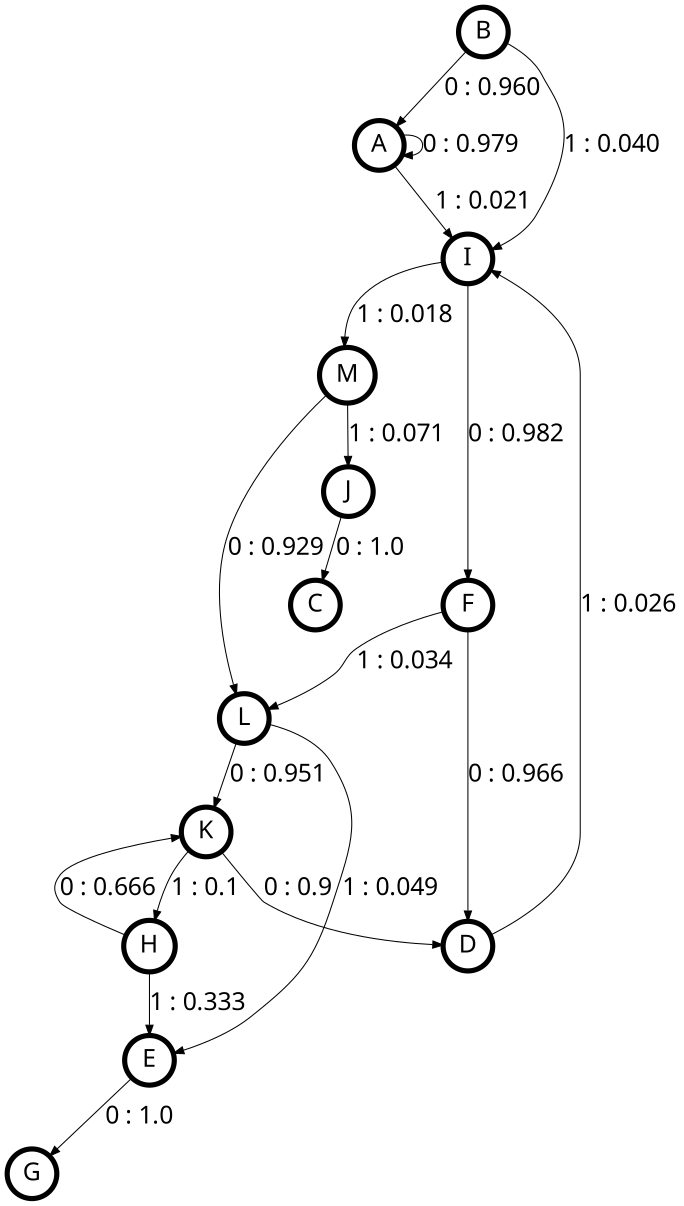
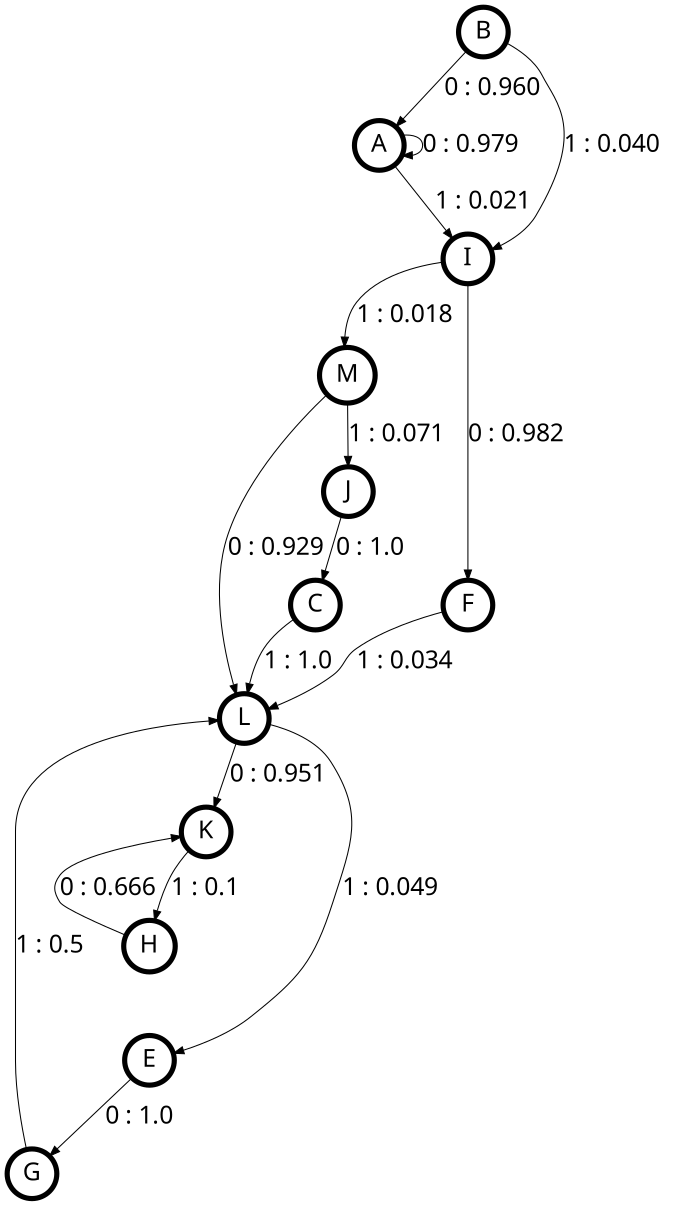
none -> (265, 646)
none -> (16, 869)
(468, 946) -> none
(149, 998) -> none
